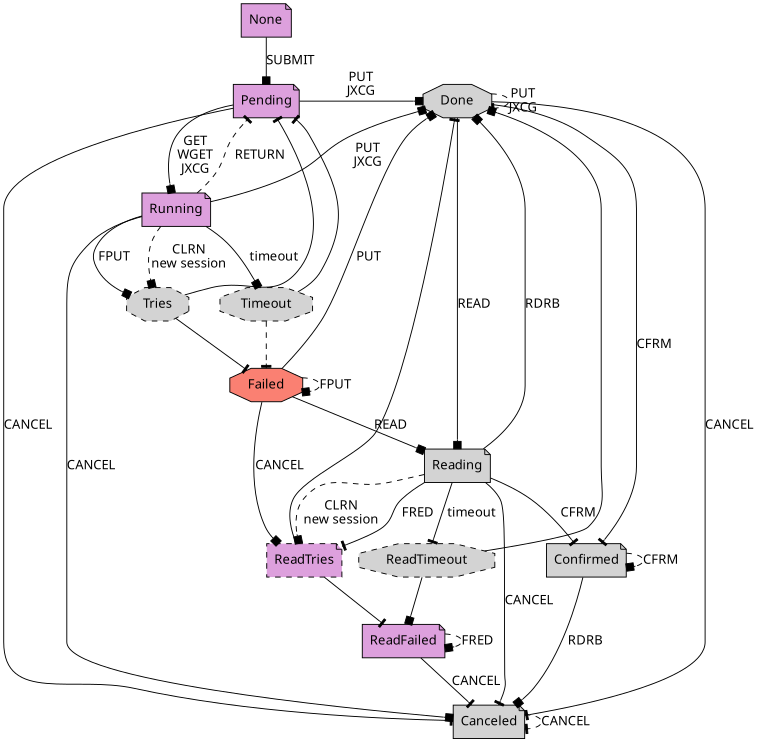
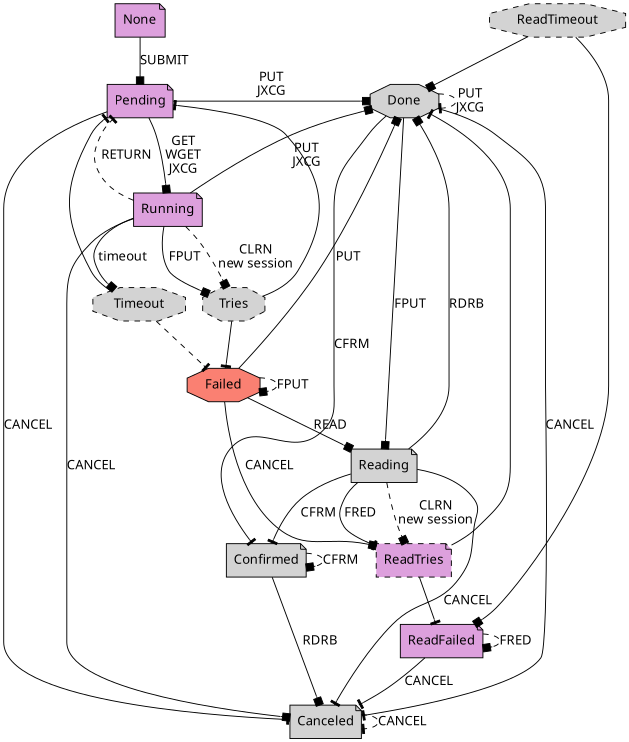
(475, 304) -> (410, 304)
(443, 511) -> none
